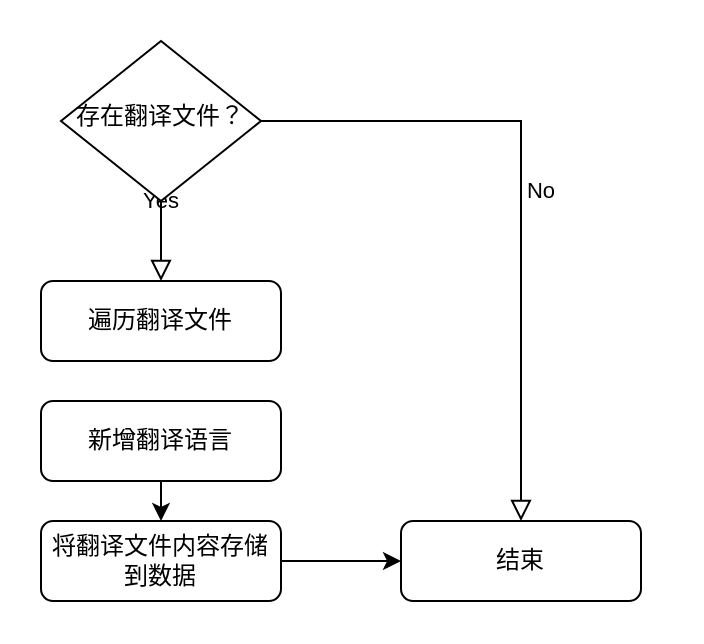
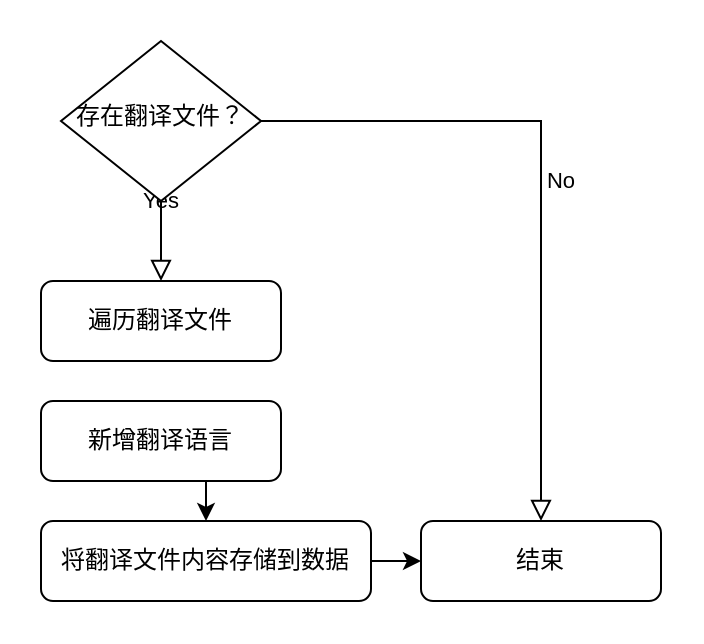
(161, 561) -> (206, 561)
(521, 561) -> (541, 561)
